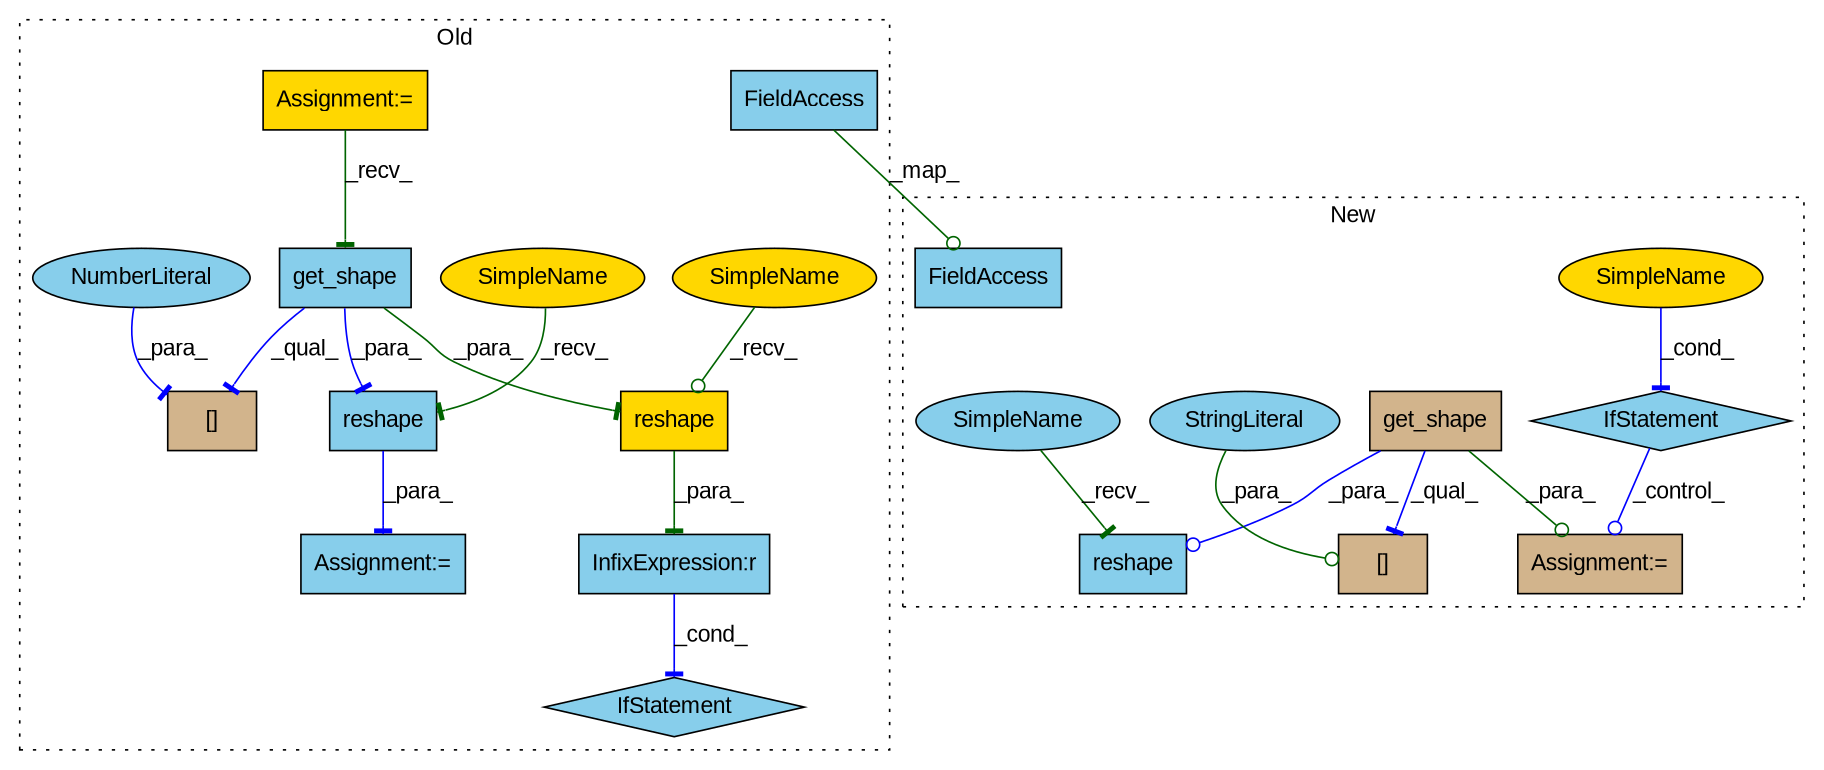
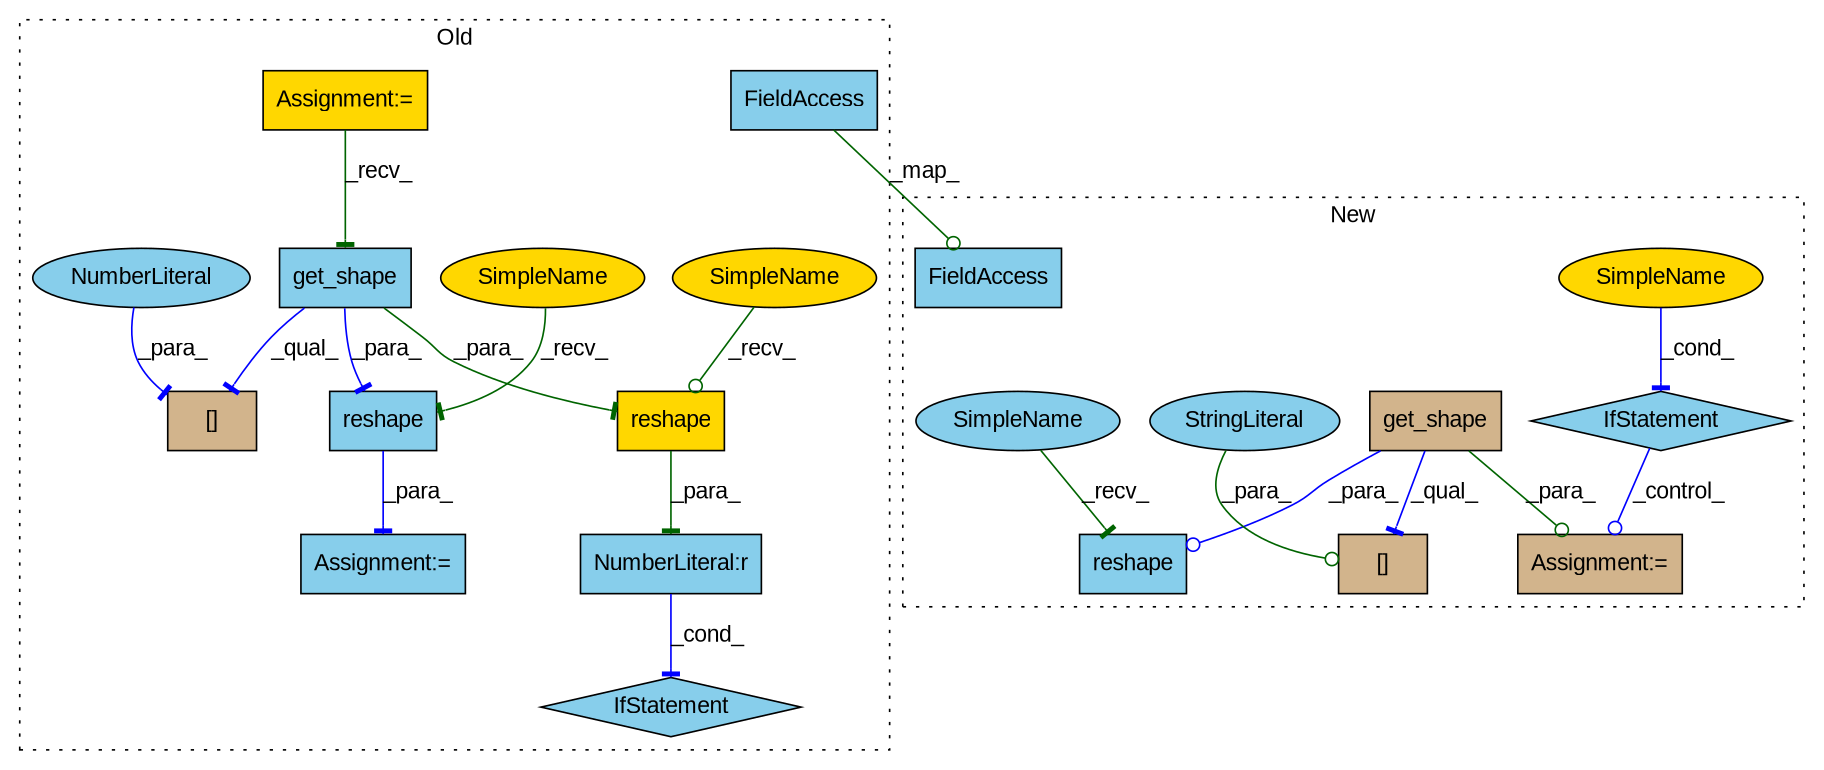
(674, 564) -> (671, 564)
